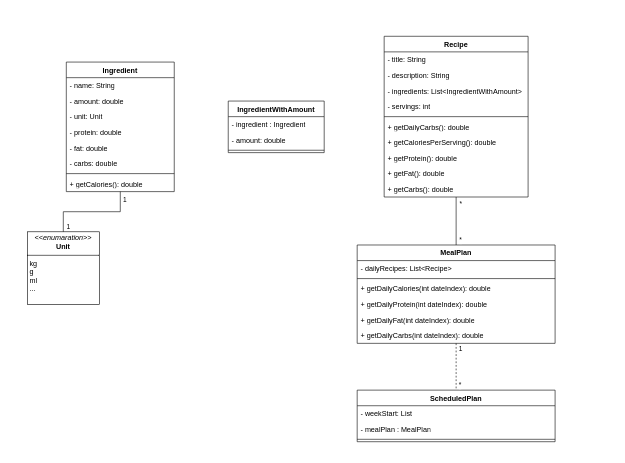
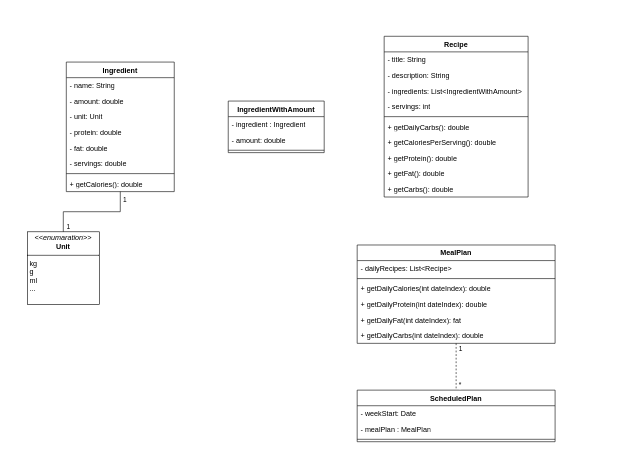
(96, 164) -> (102, 164)
(456, 222) -> none
(426, 321) -> (421, 321)
(391, 414) -> (392, 414)
